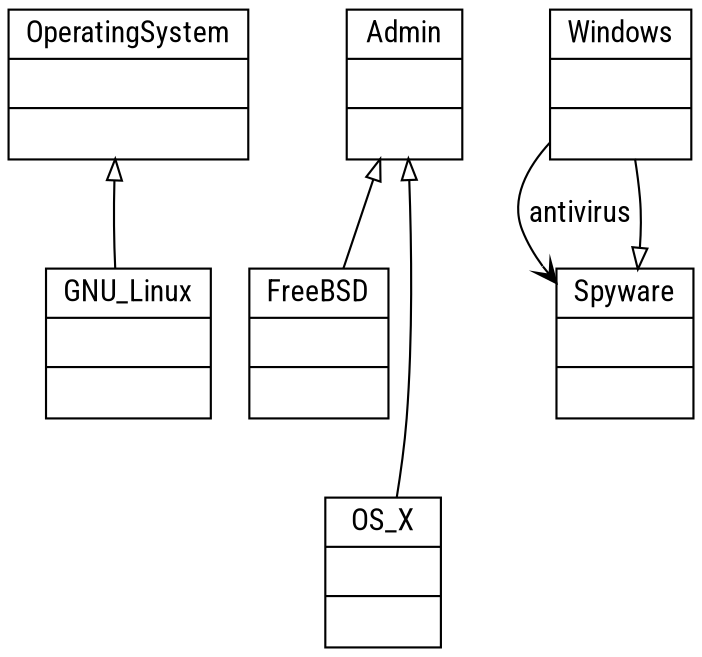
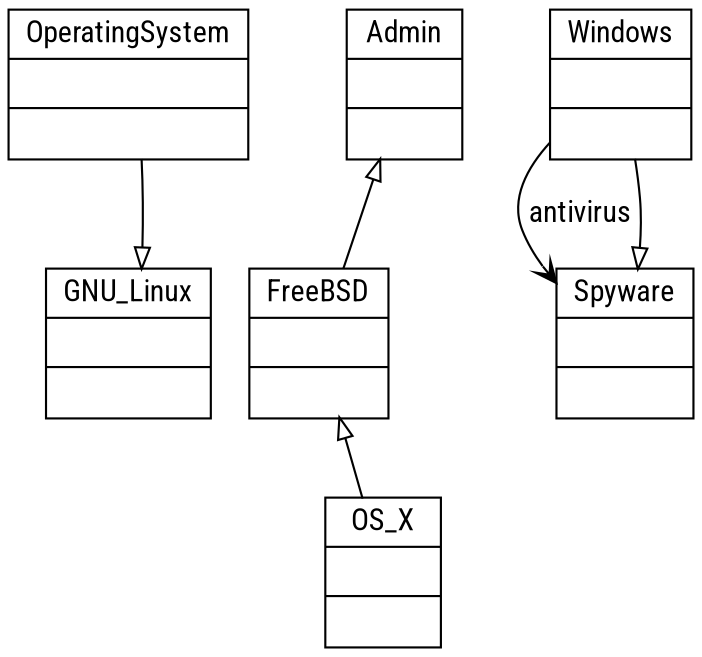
(114, 225) -> (143, 203)
(410, 339) -> (354, 468)
